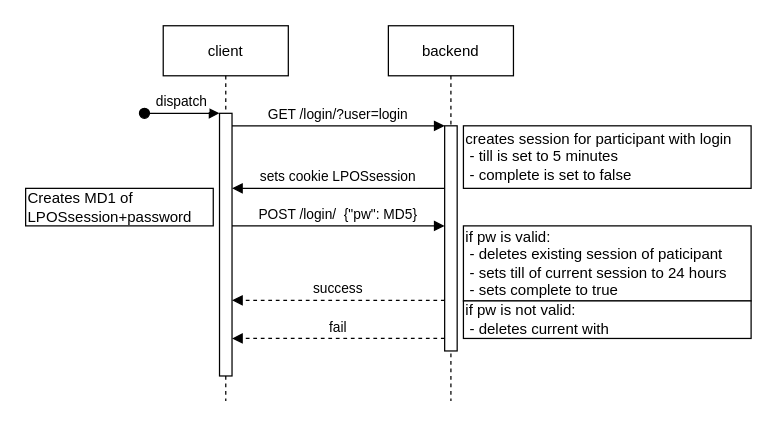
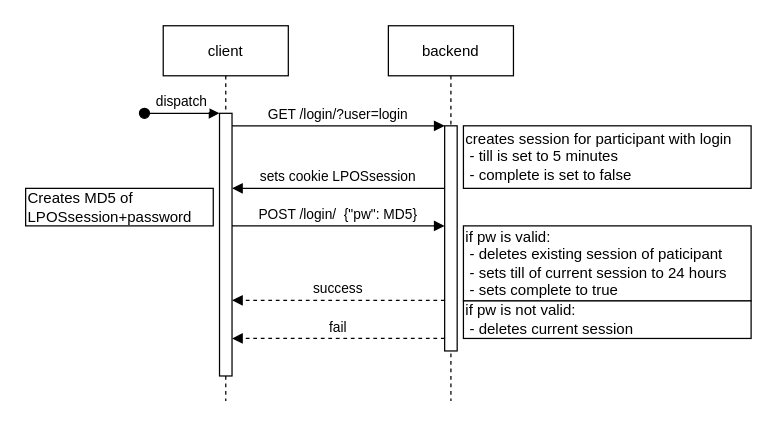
(110, 207) -> (110, 207)
(548, 319) -> (561, 319)
